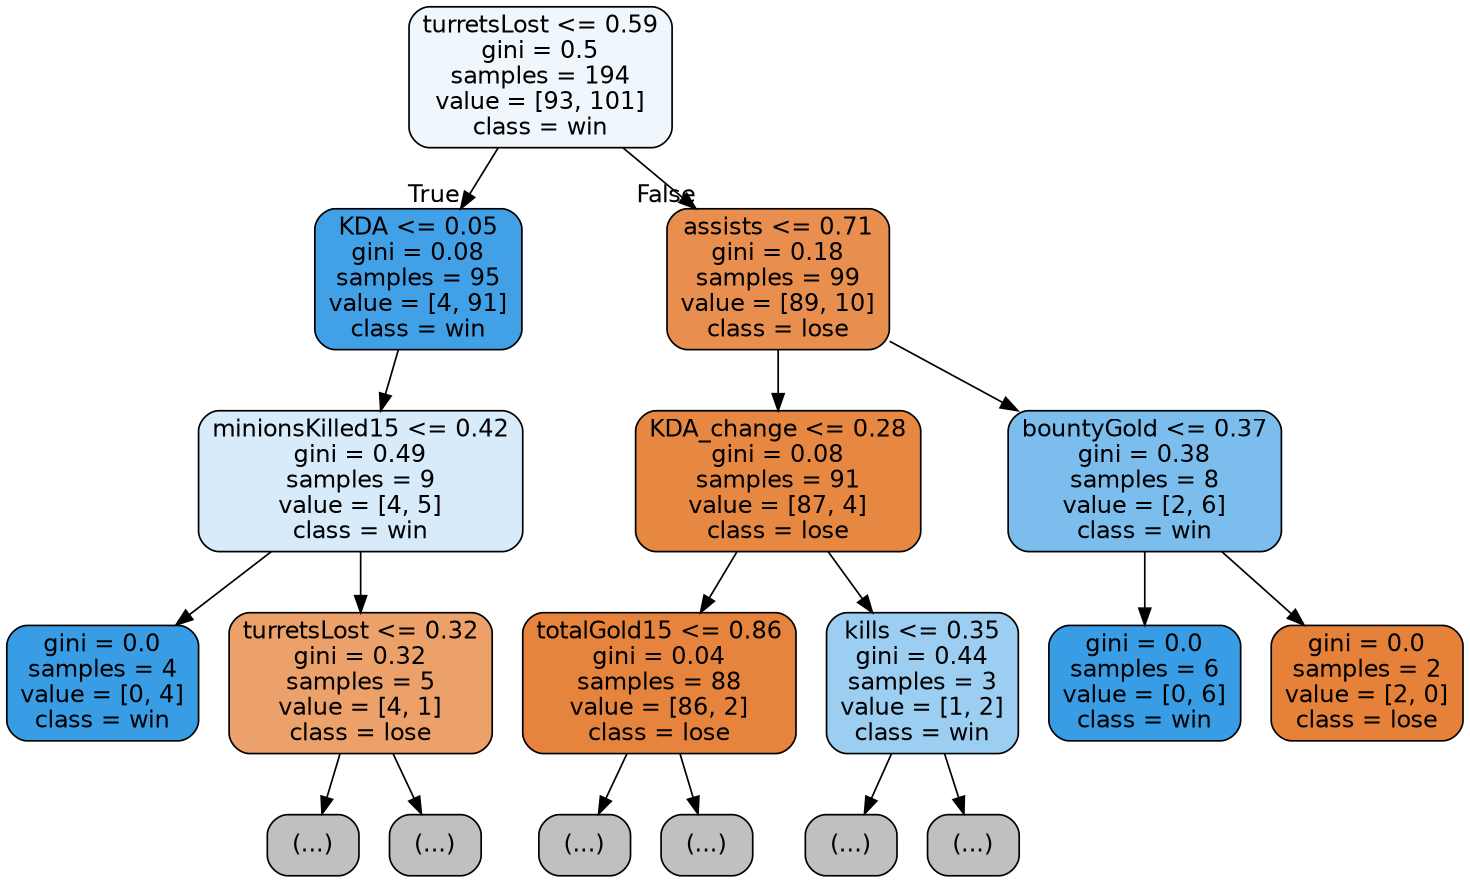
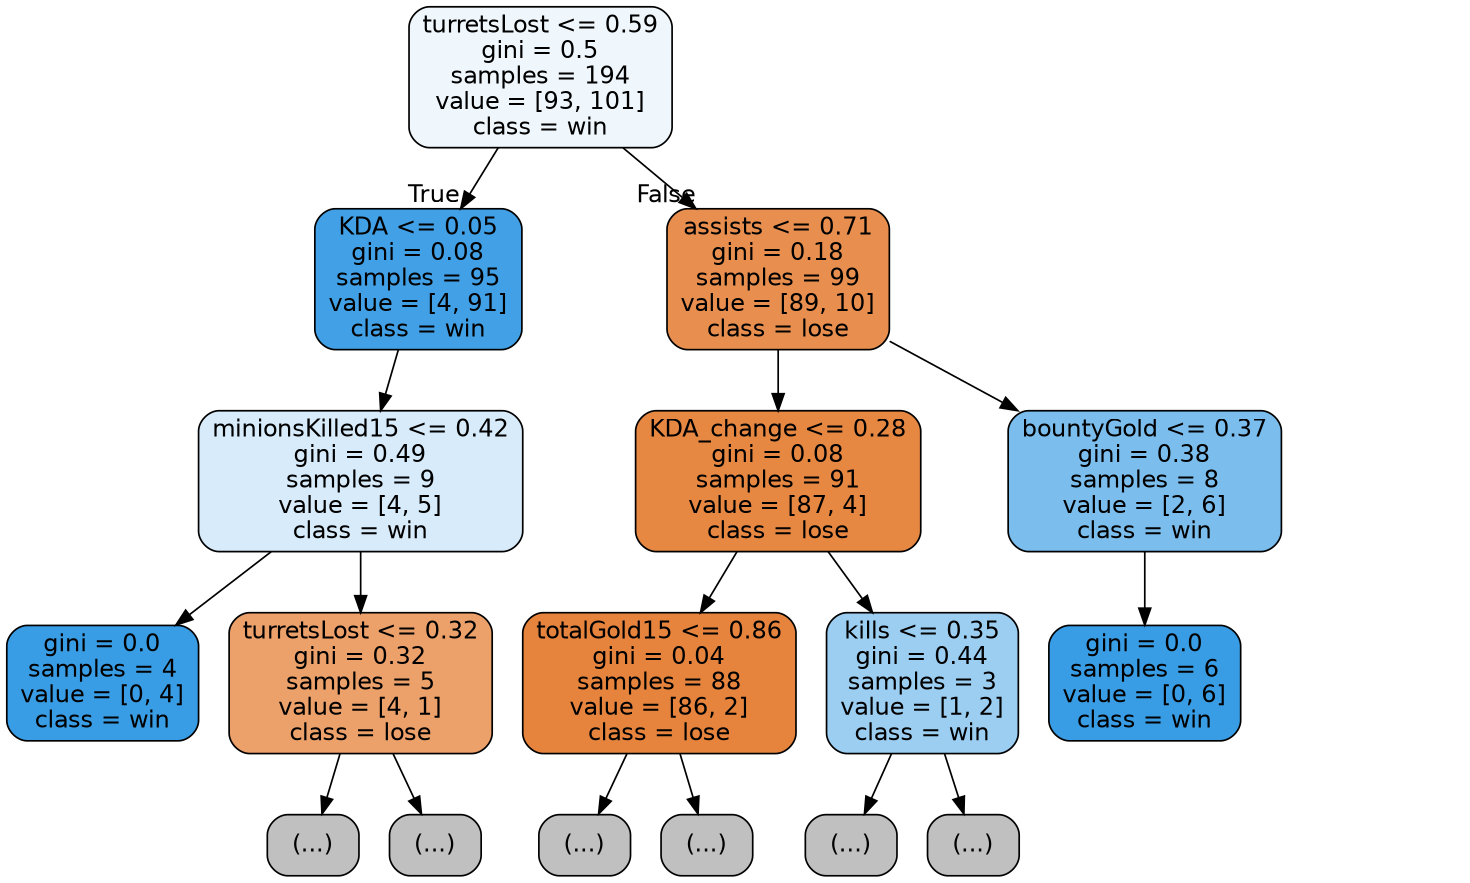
(1367, 683) -> none
